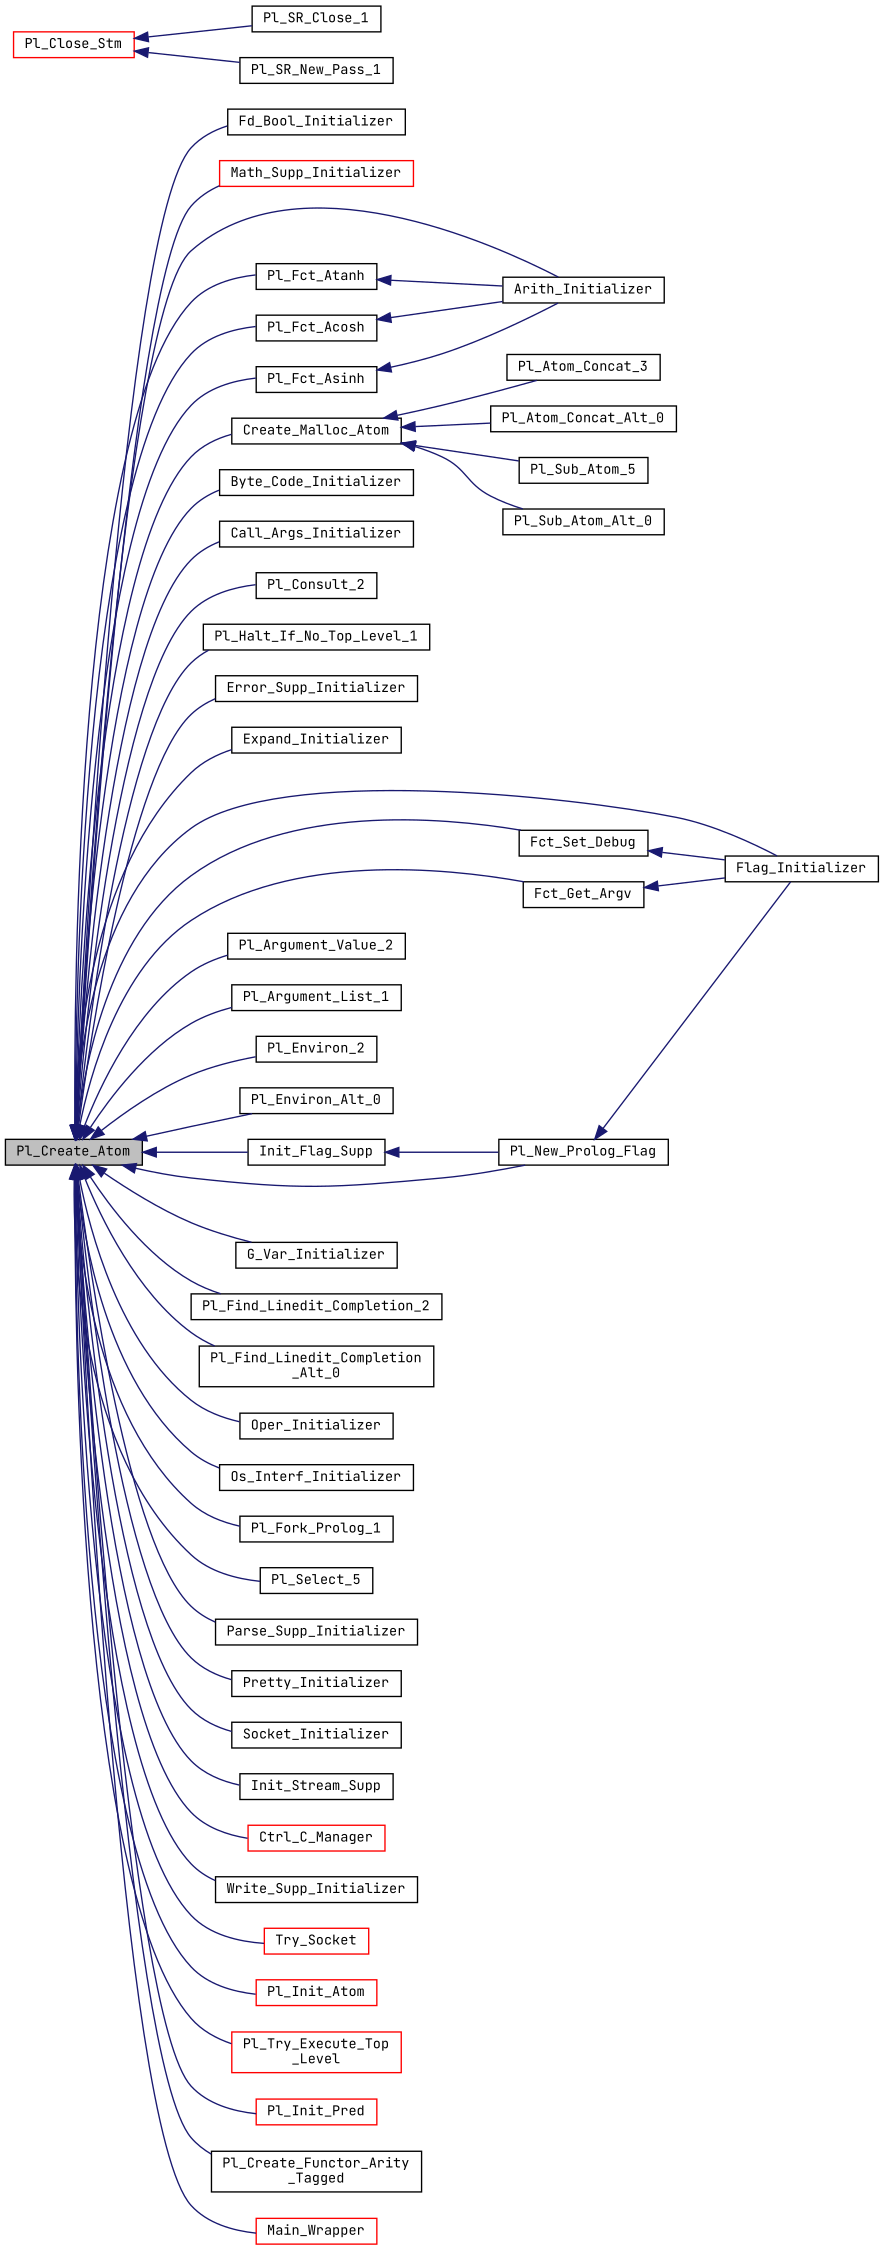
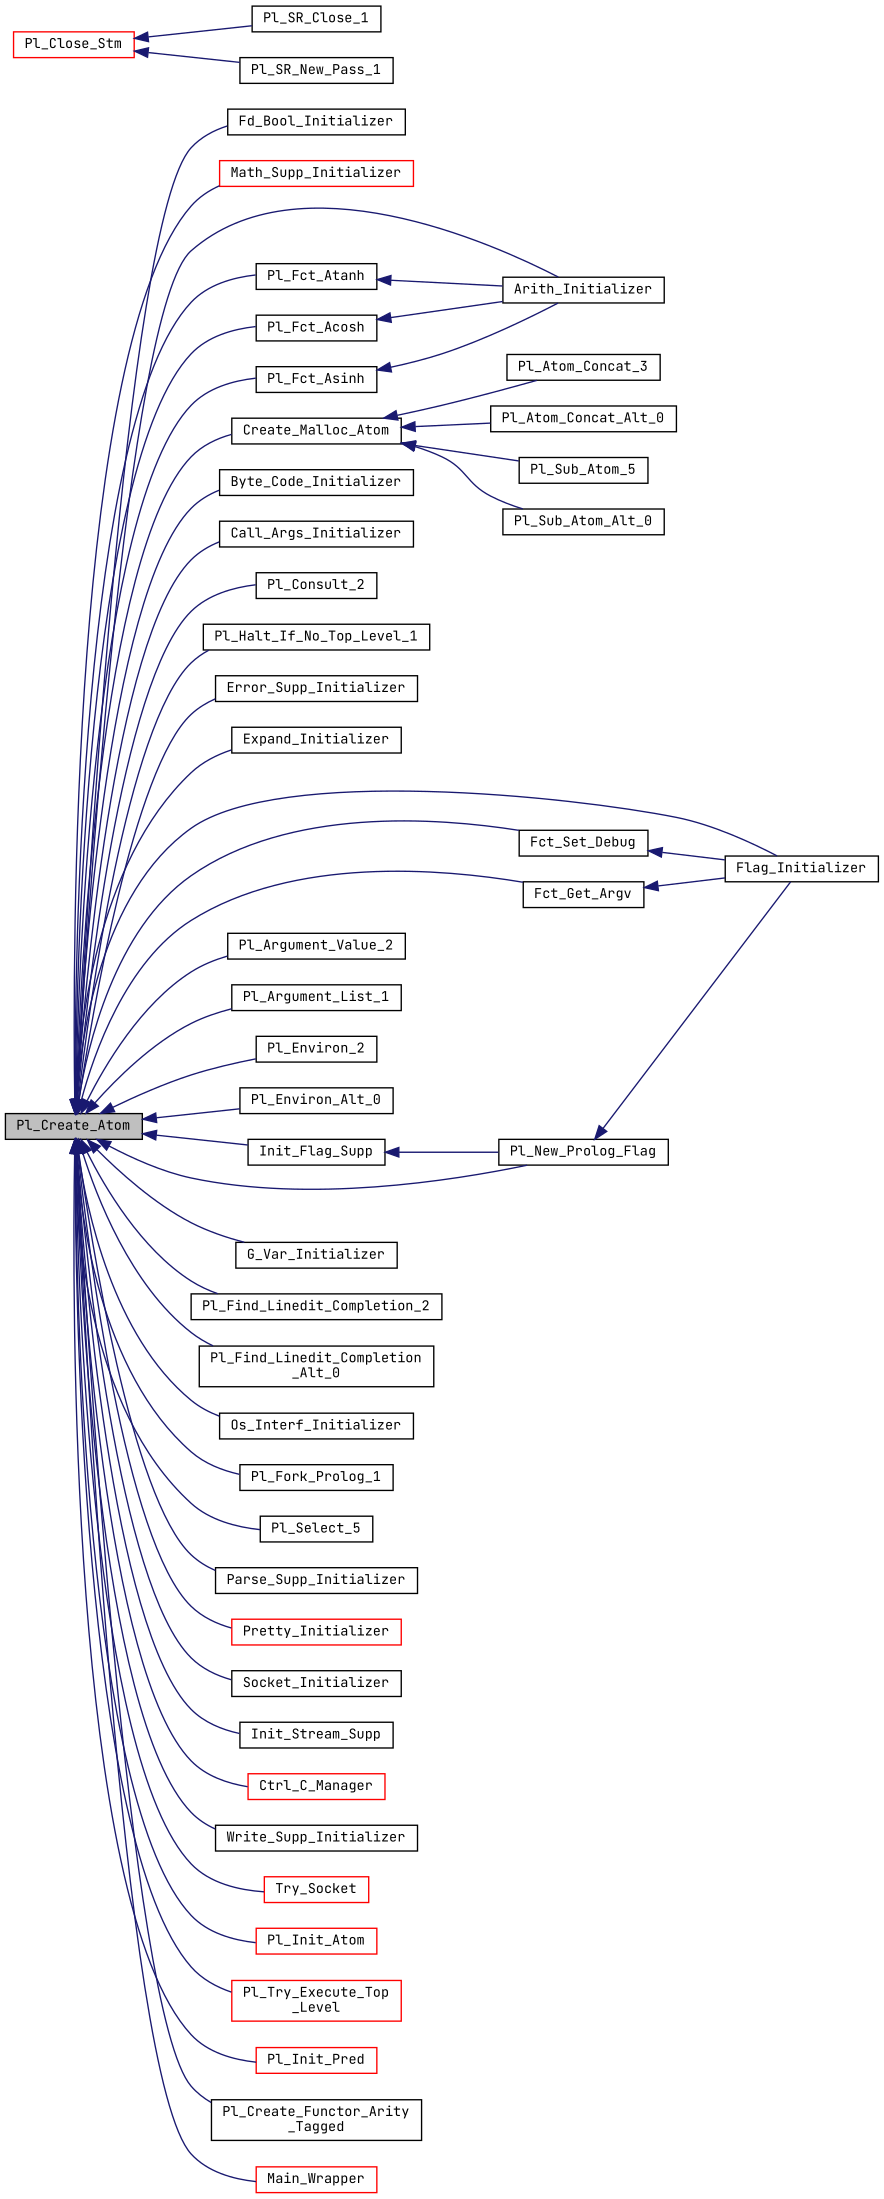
(317, 1426) -> none
(317, 1684) -> (317, 1632)
